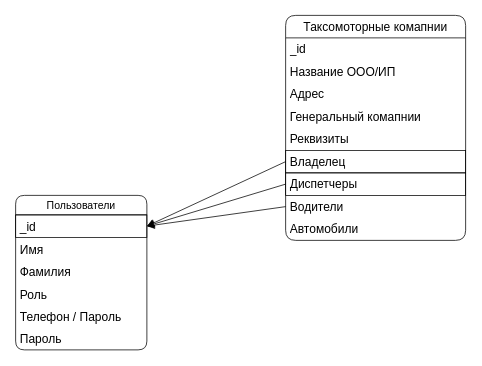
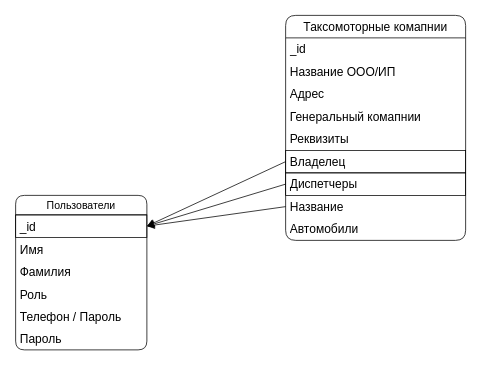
(317, 207) -> (317, 207)
